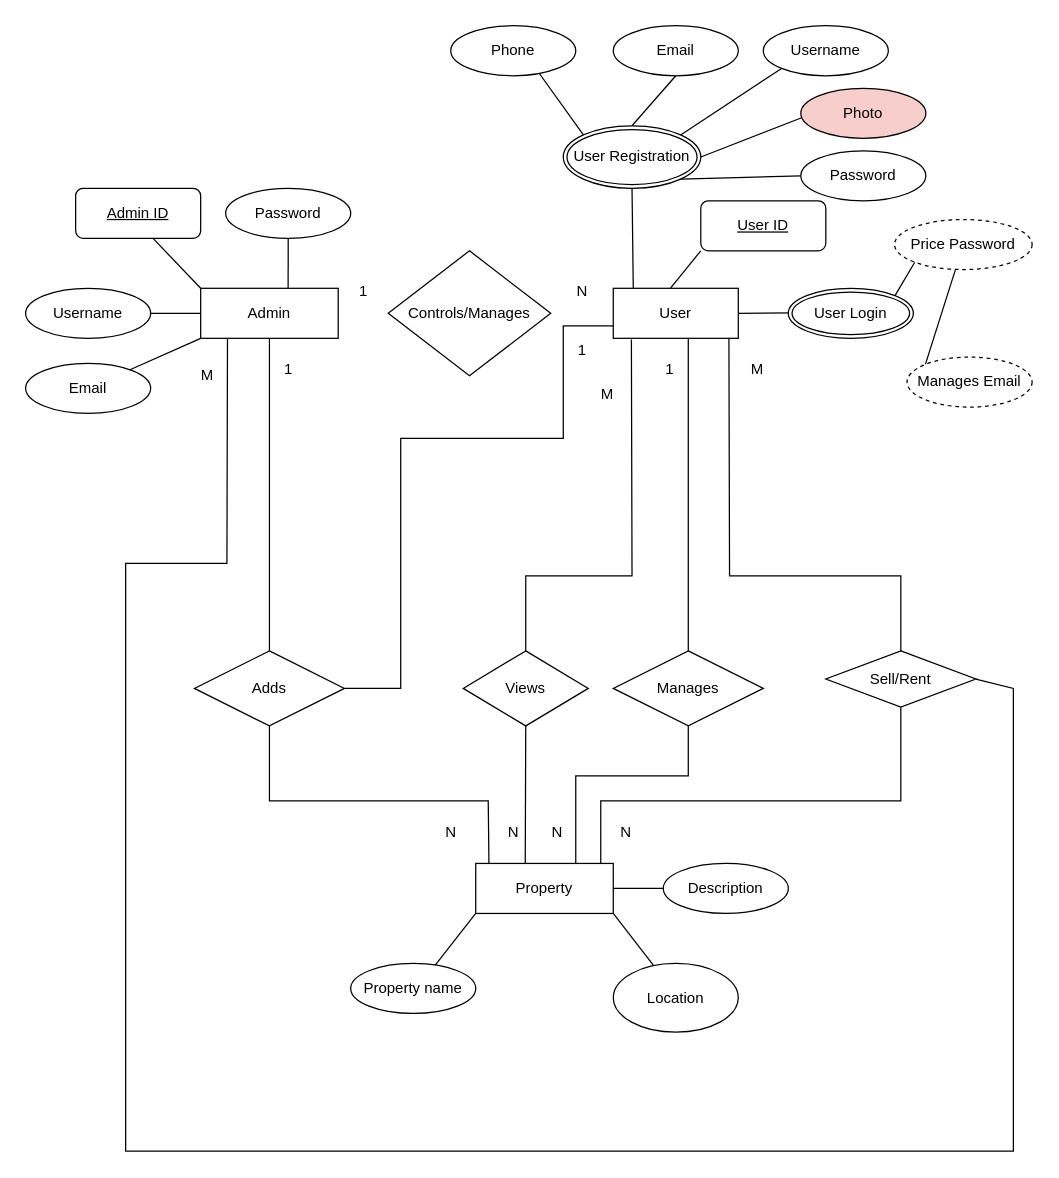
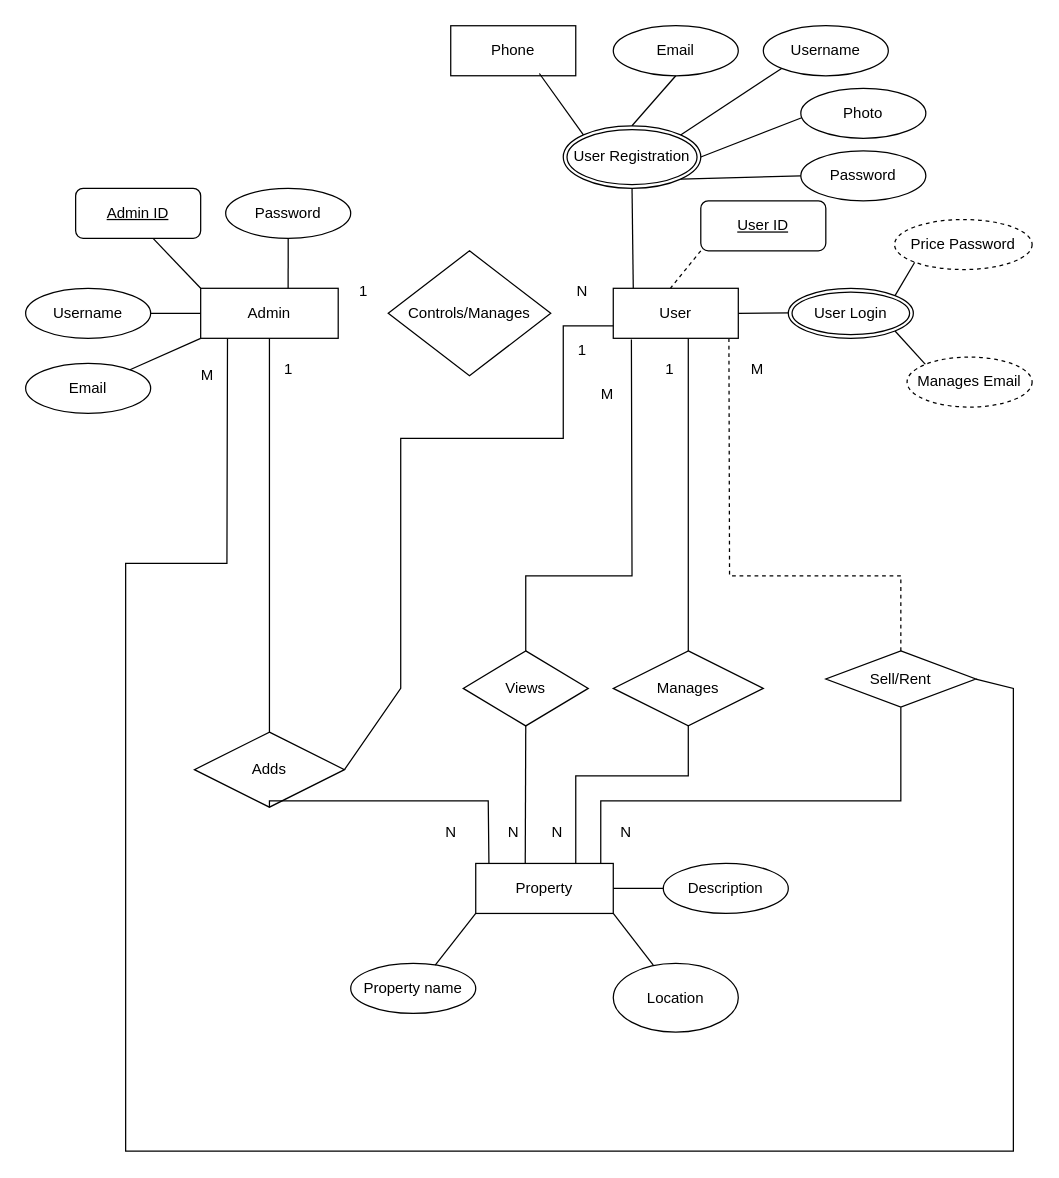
(513, 51) -> (513, 51)
(863, 113) -> (863, 113)
(686, 269) -> (686, 269)
(940, 317) -> (910, 348)
(733, 576) -> (733, 576)
(269, 688) -> (269, 769)
